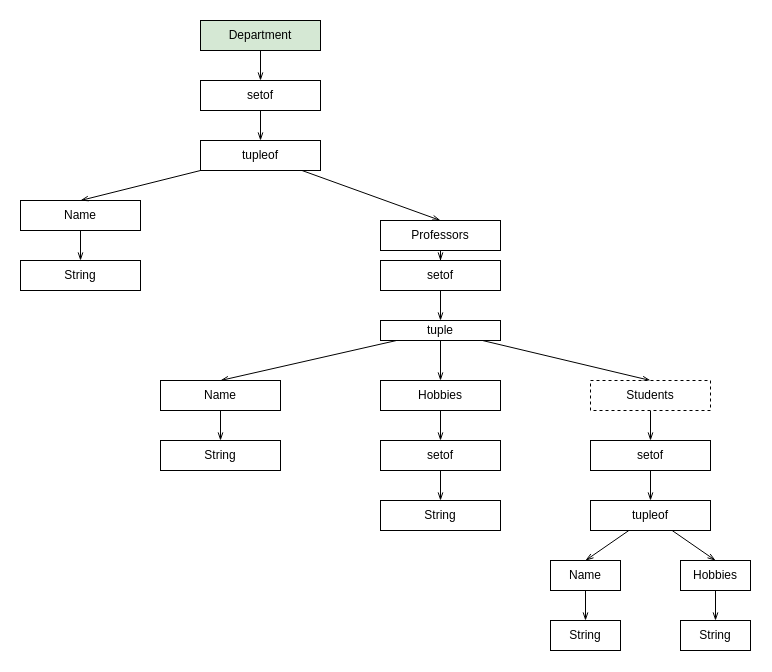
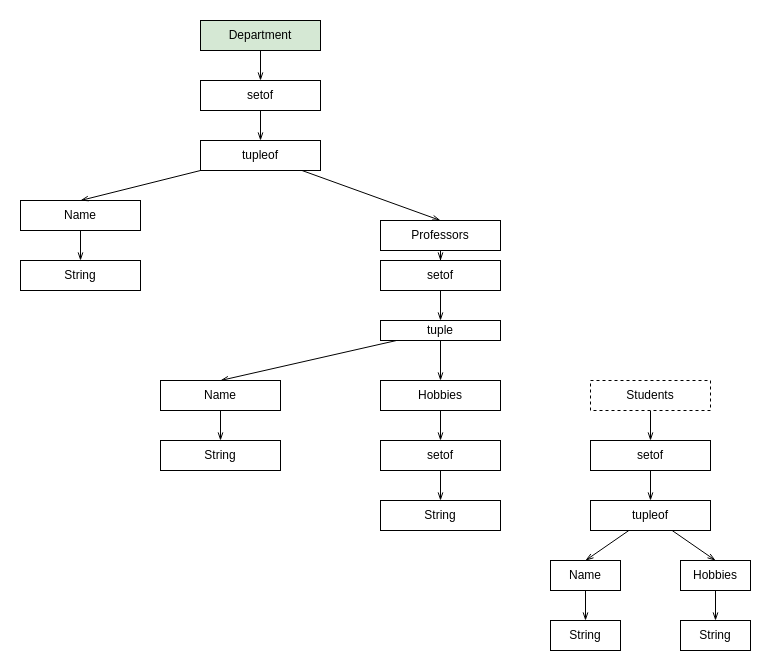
(565, 360) -> none
